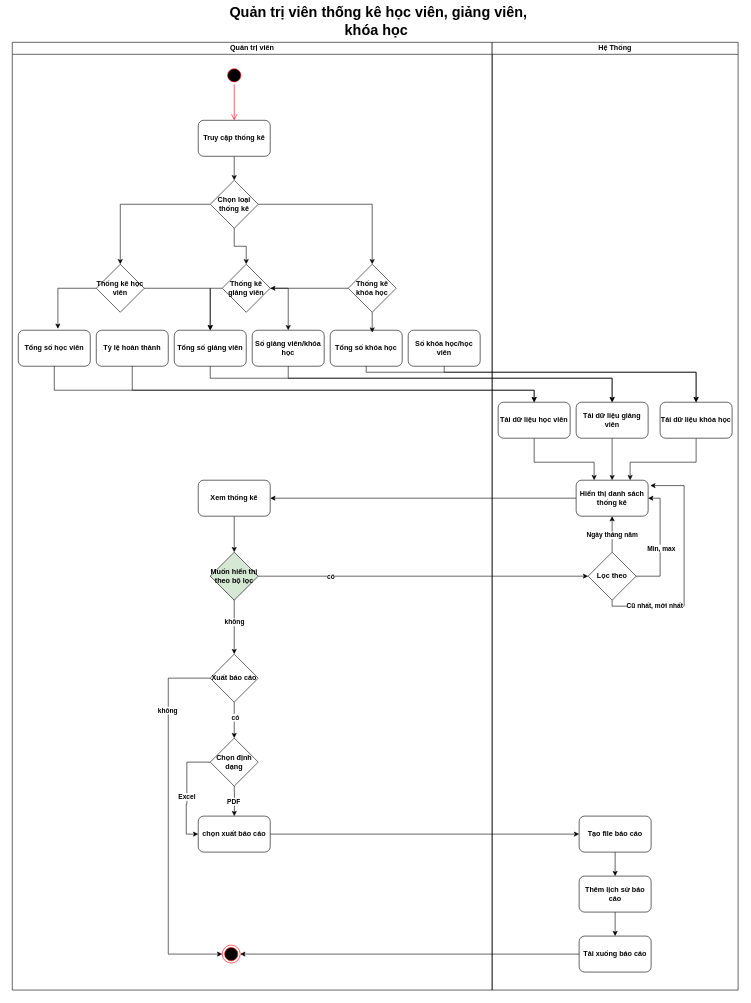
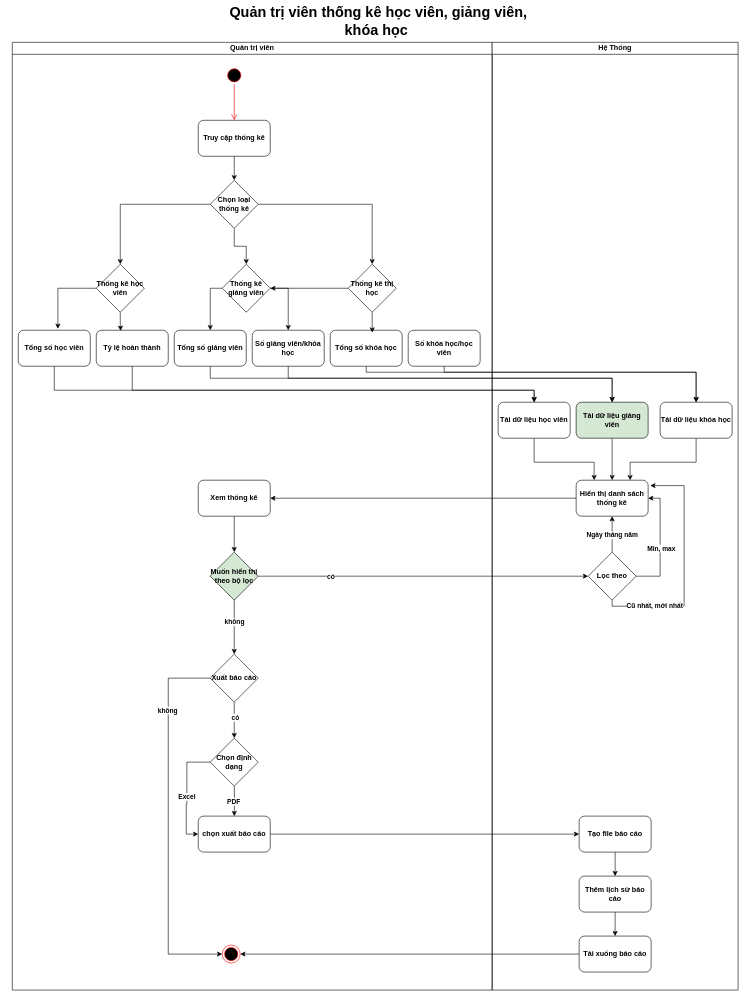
(176, 288) -> (120, 324)
(372, 288) -> (372, 288)
(612, 420) -> (612, 420)
